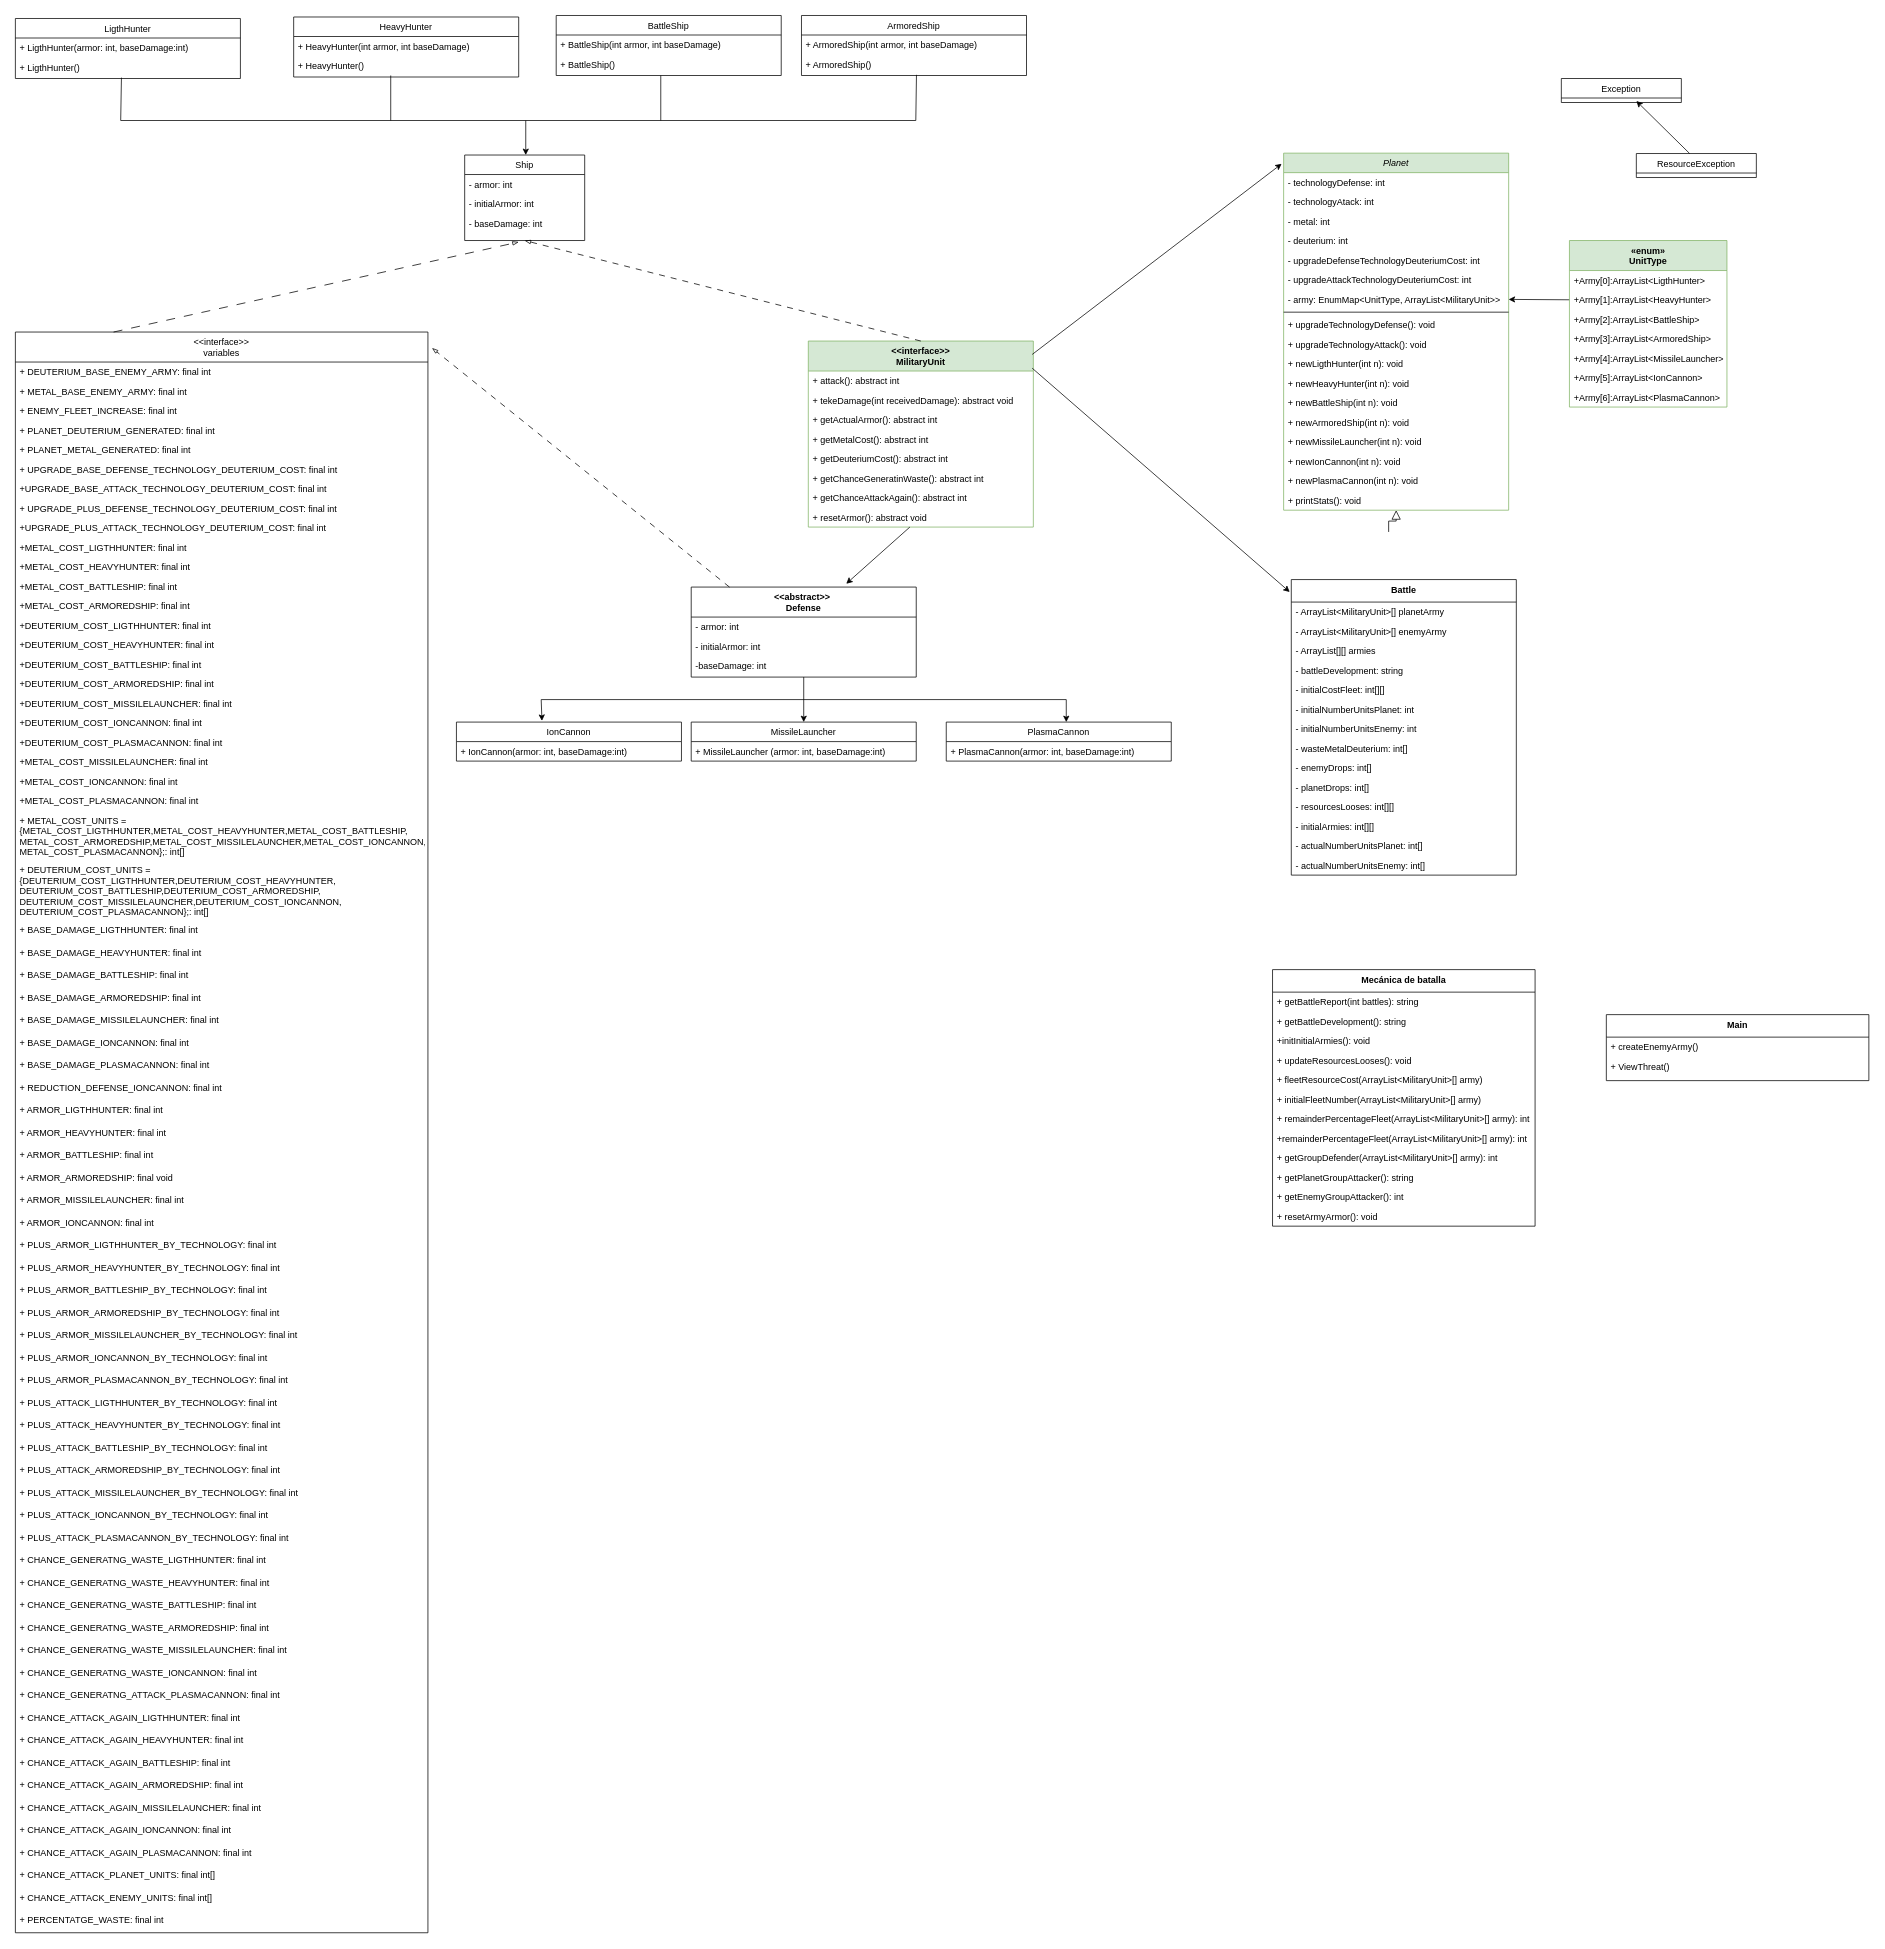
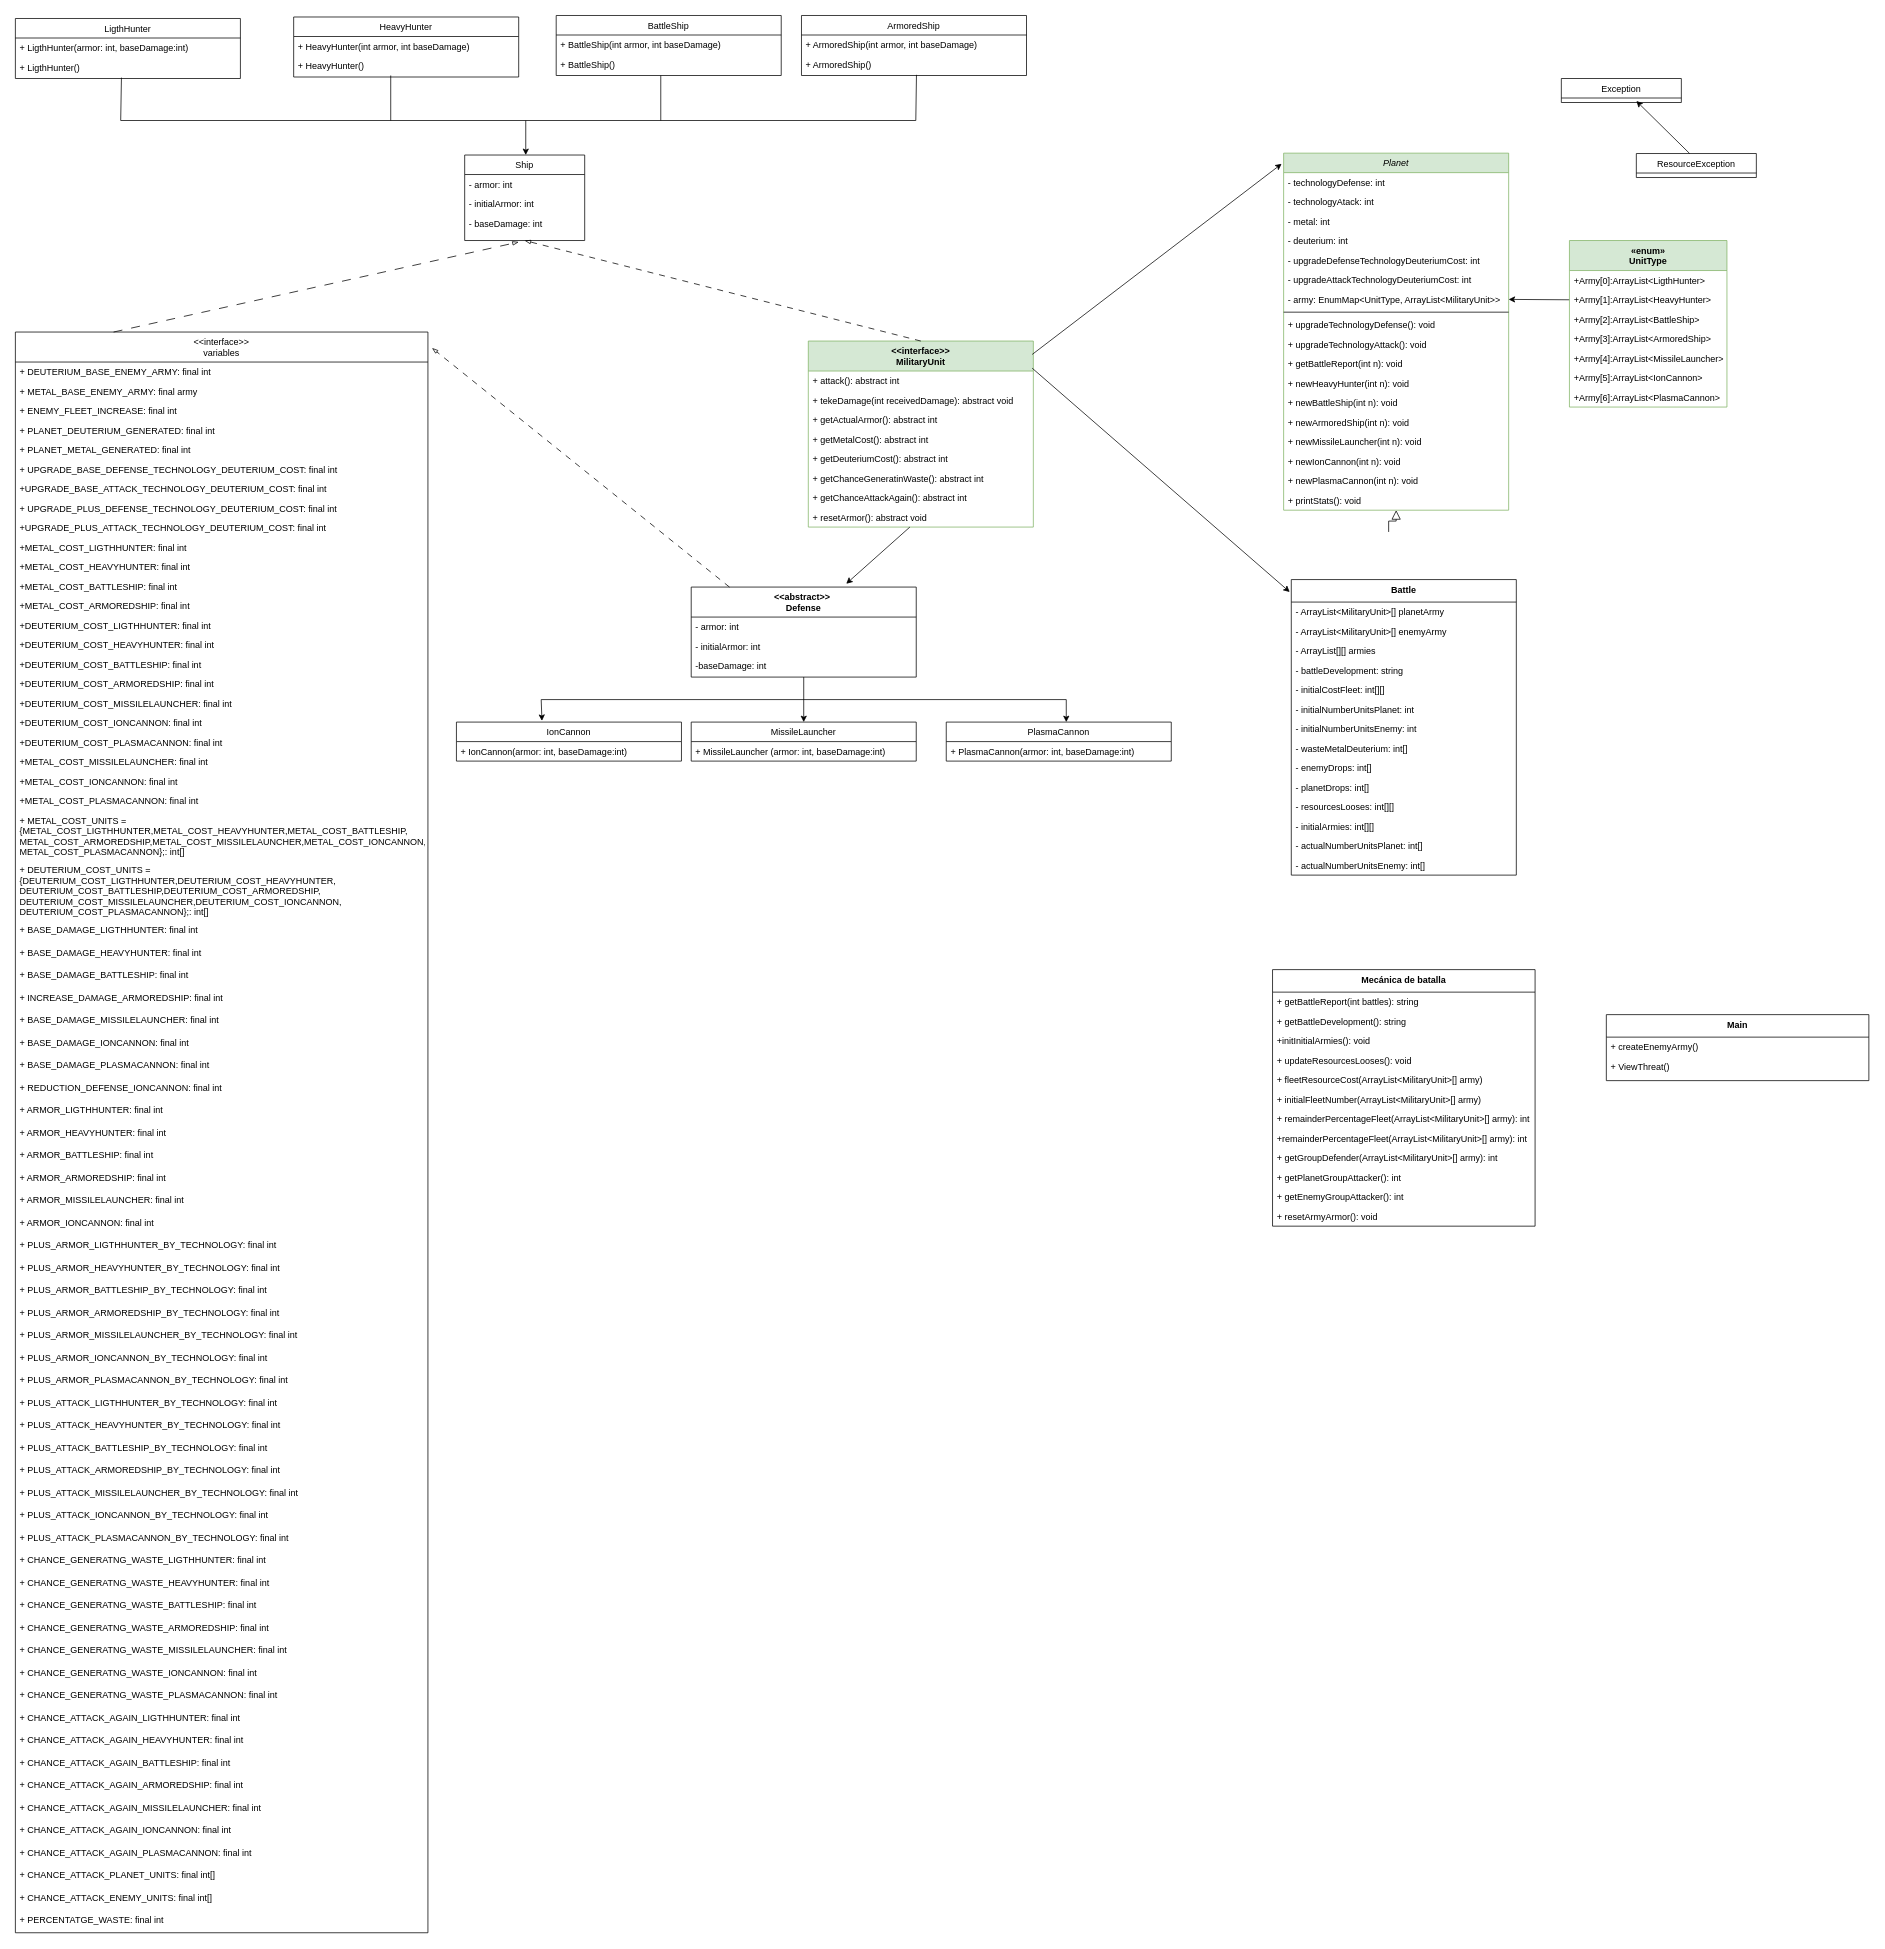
(1352, 364) -> (1355, 364)
(97, 392) -> (101, 392)
(102, 998) -> (112, 998)
(89, 1178) -> (87, 1178)
(1356, 1178) -> (1349, 1178)
(135, 1695) -> (132, 1695)
